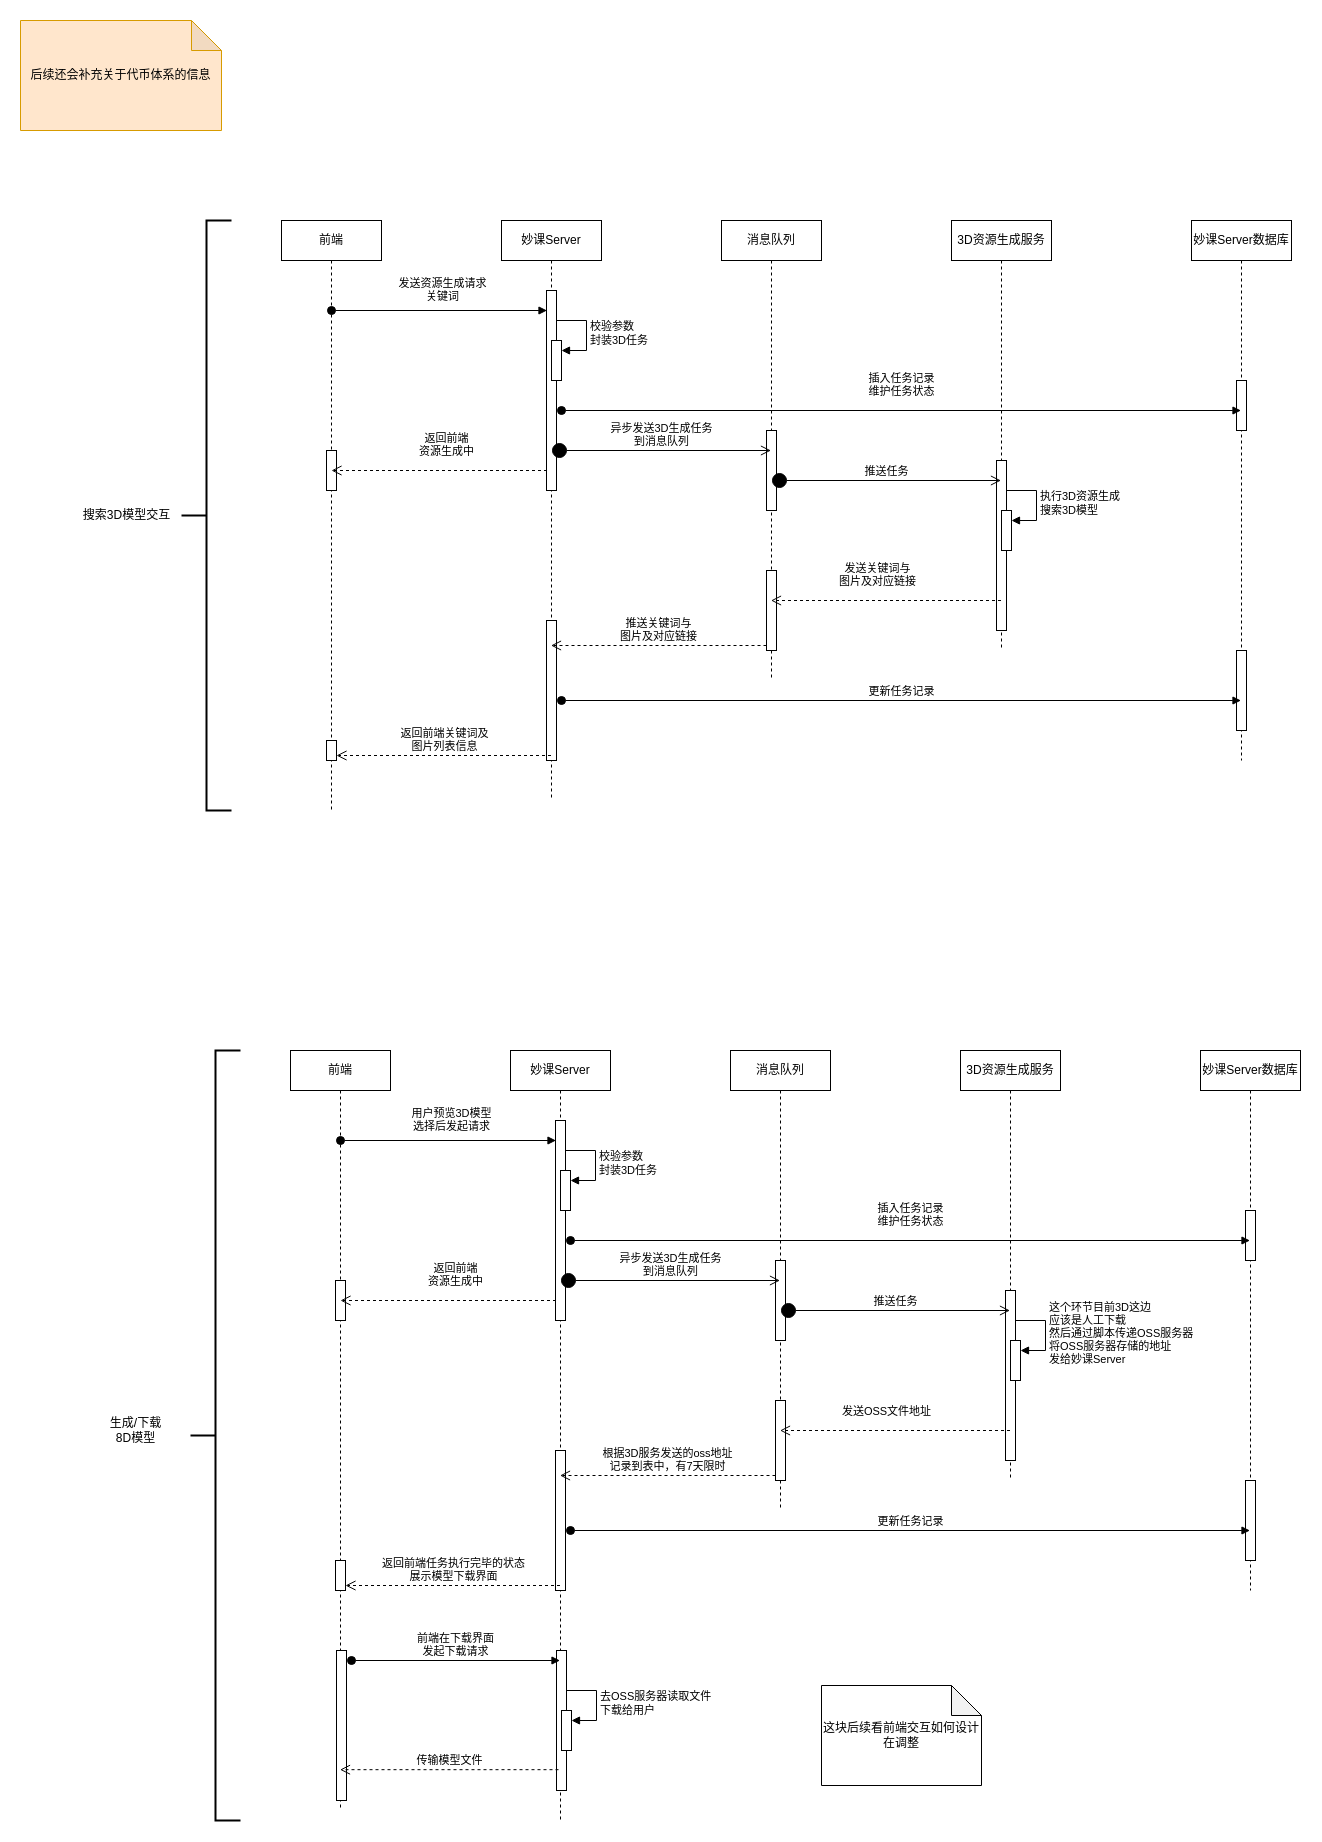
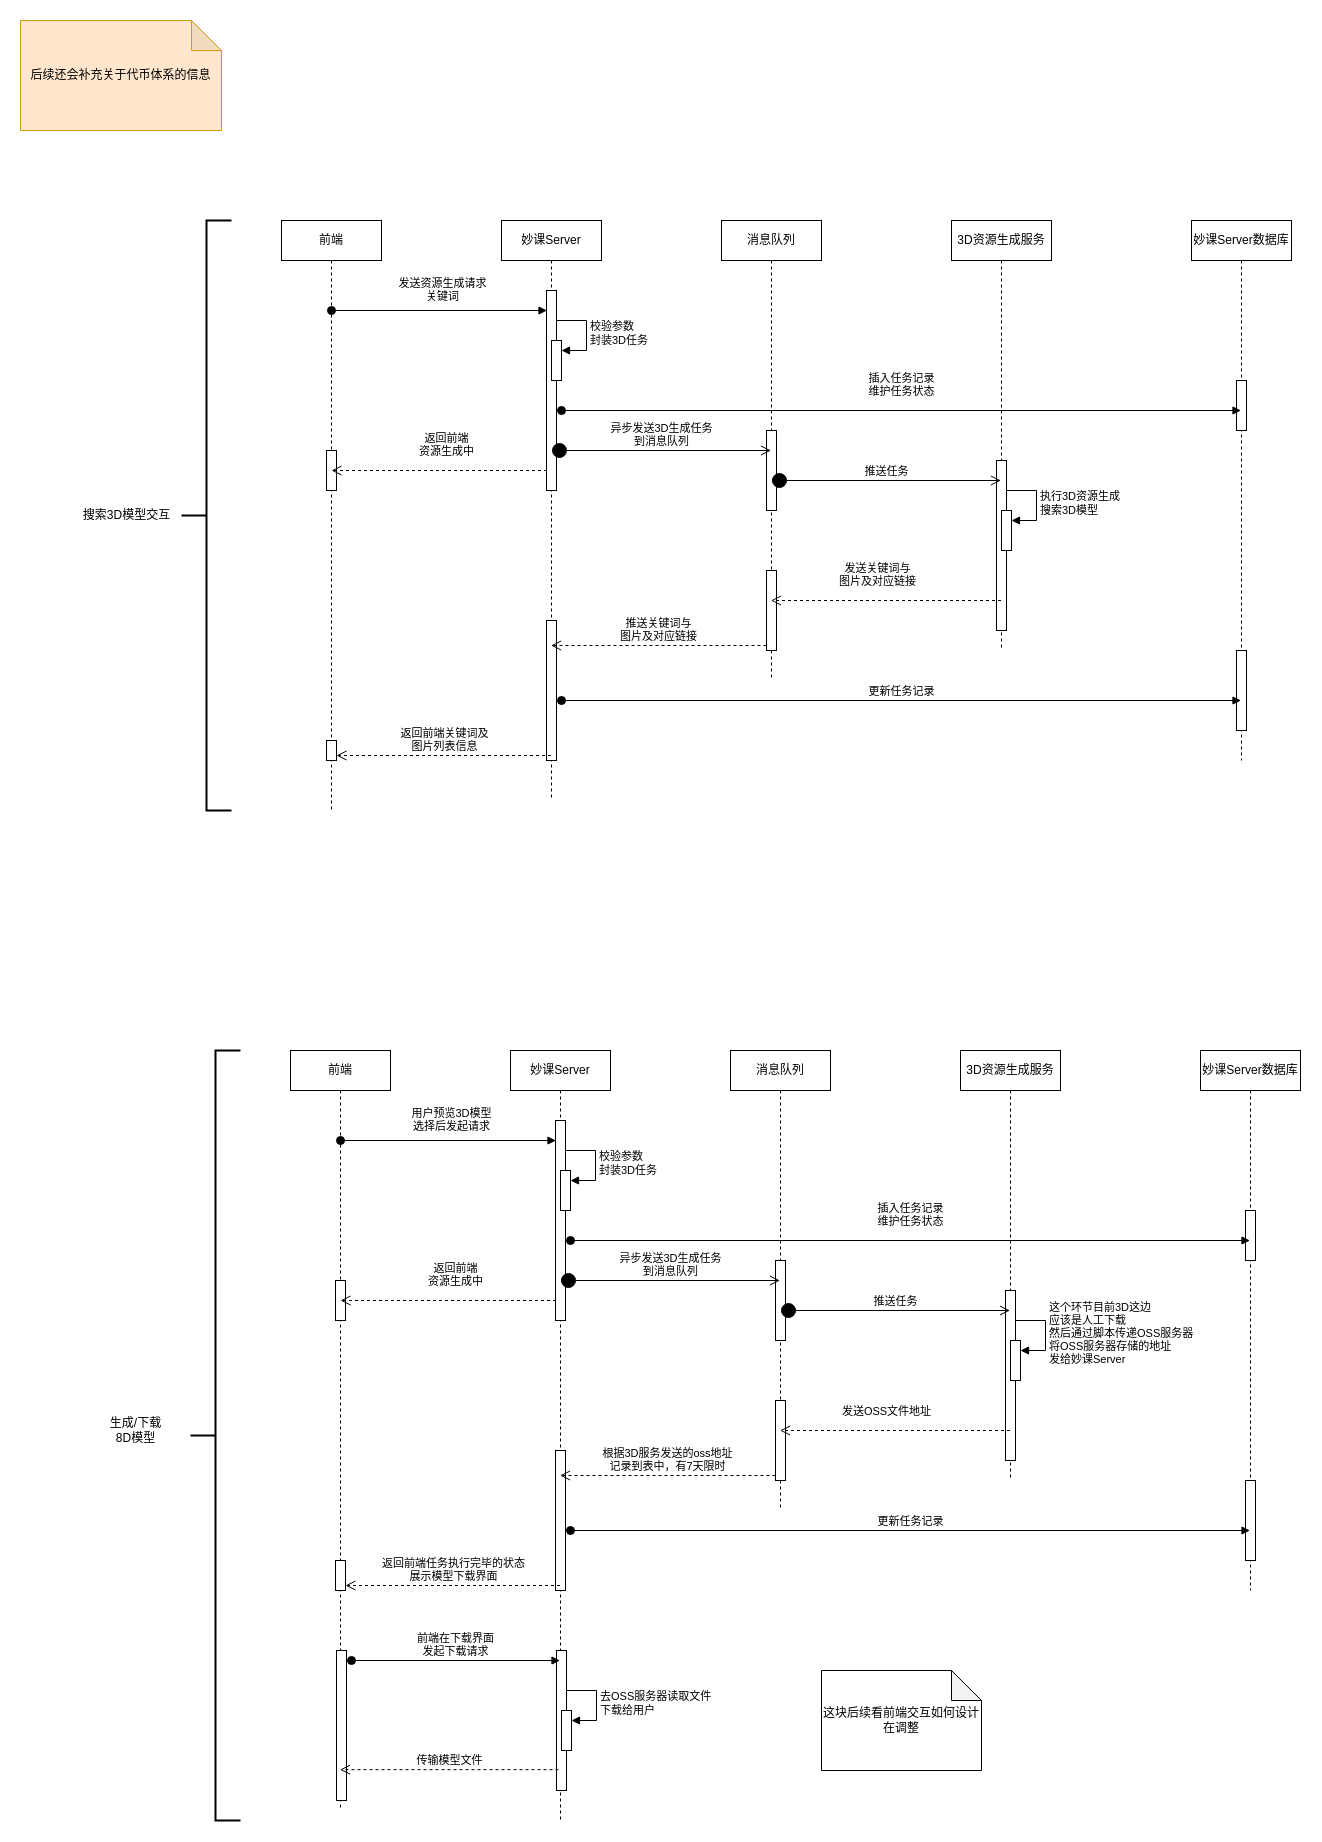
(902, 1736) -> (902, 1721)
